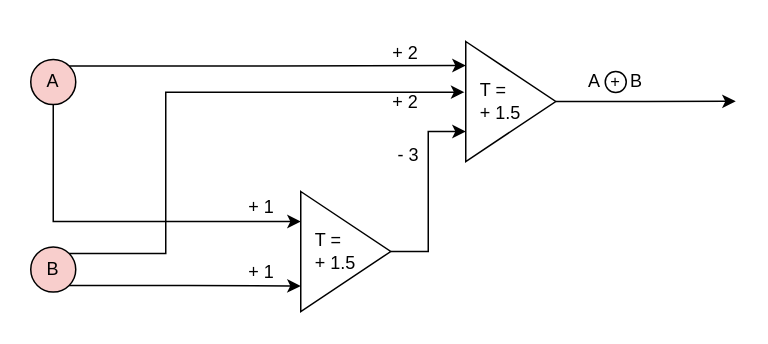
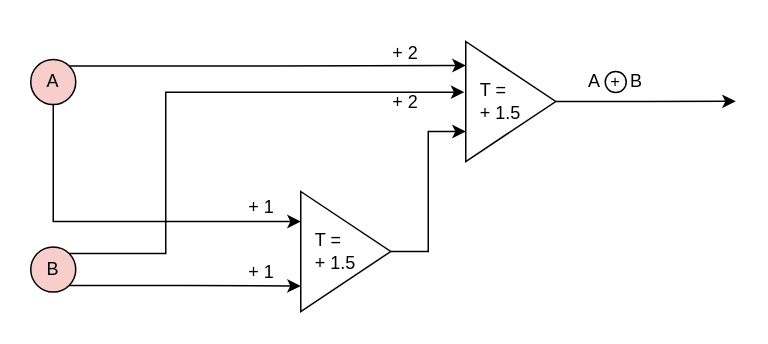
(409, 155) -> none
